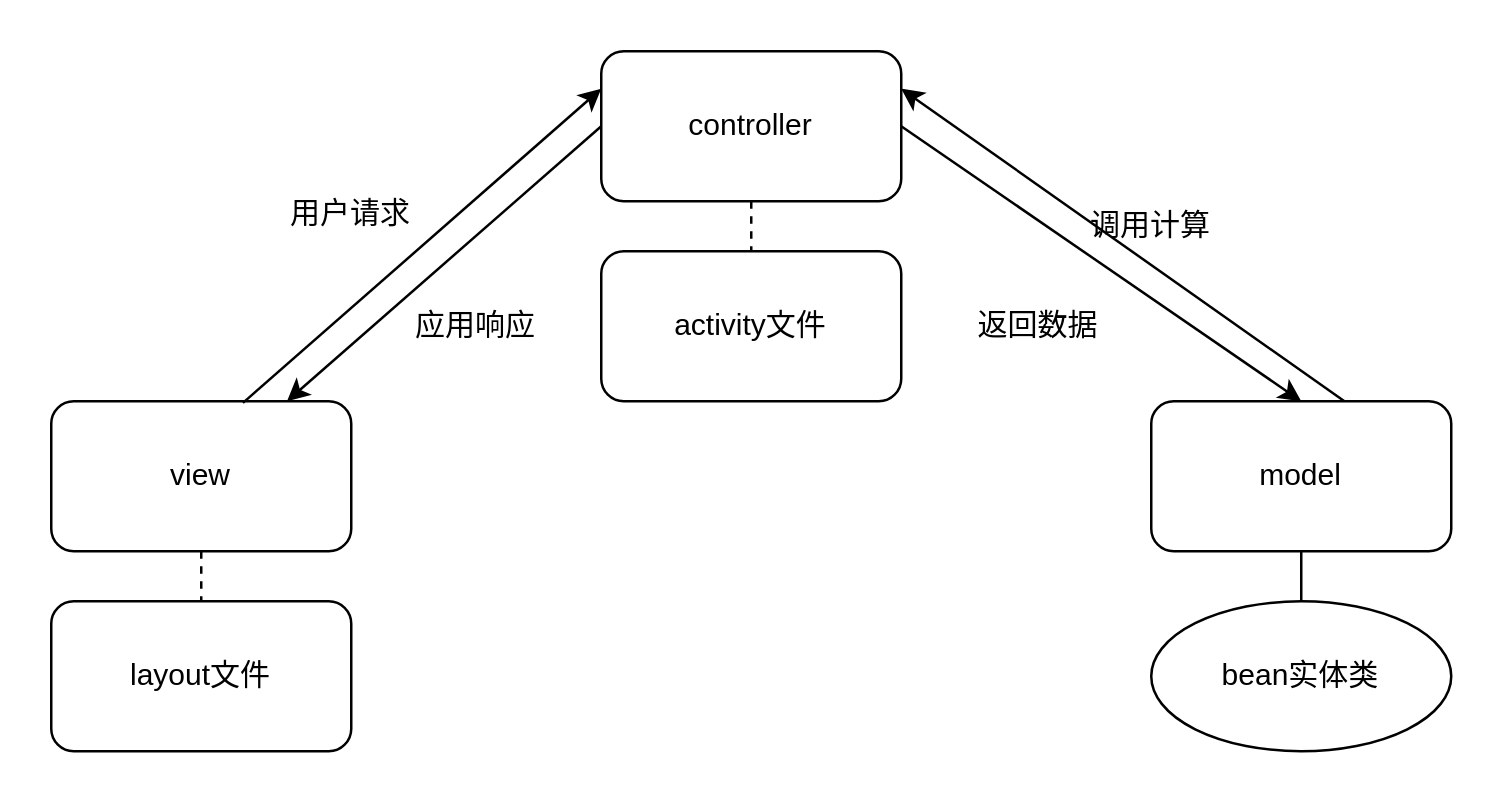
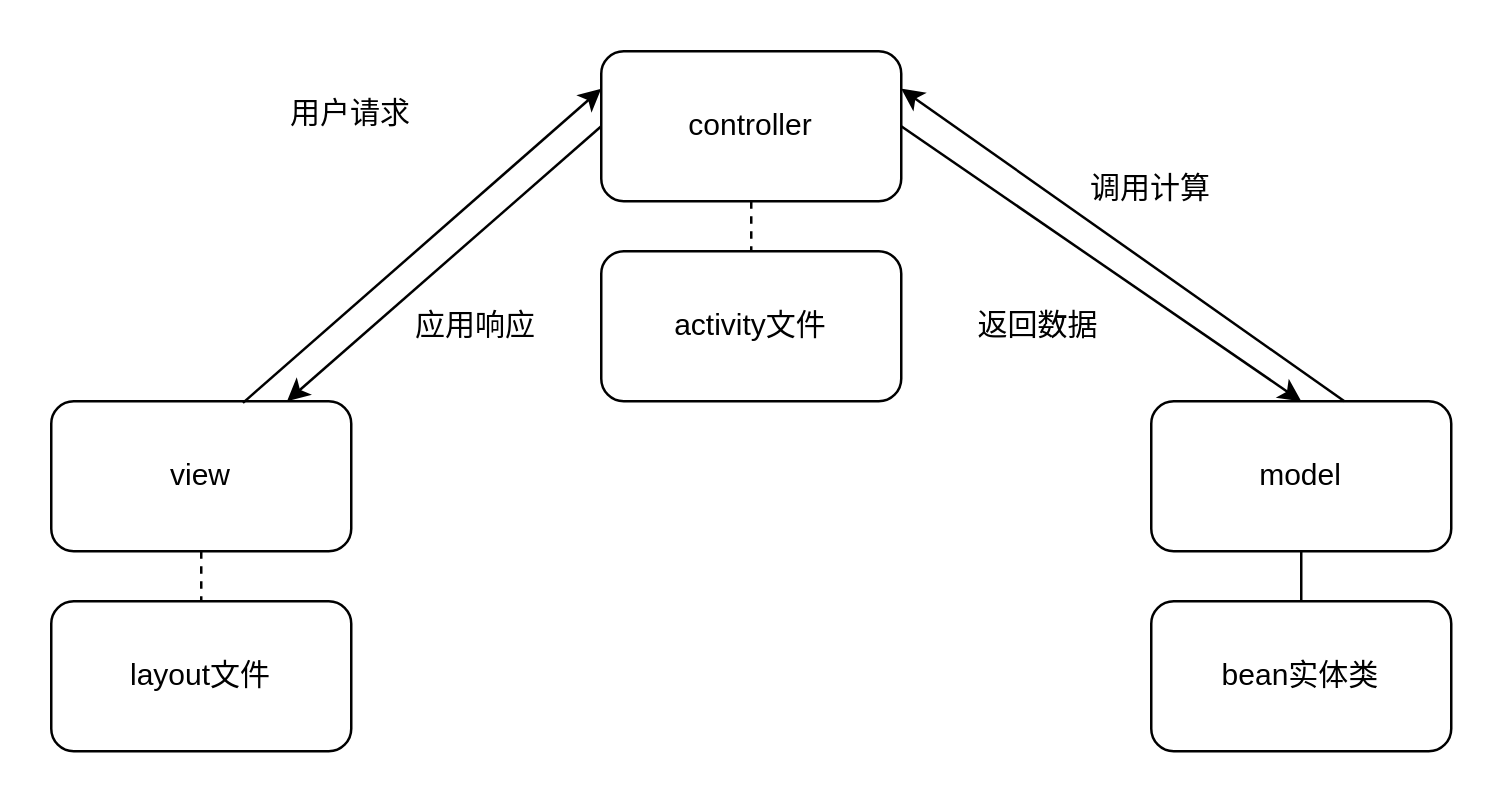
(351, 214) -> (351, 114)
(1151, 226) -> (1151, 189)
(1301, 676) -> (1301, 676)
